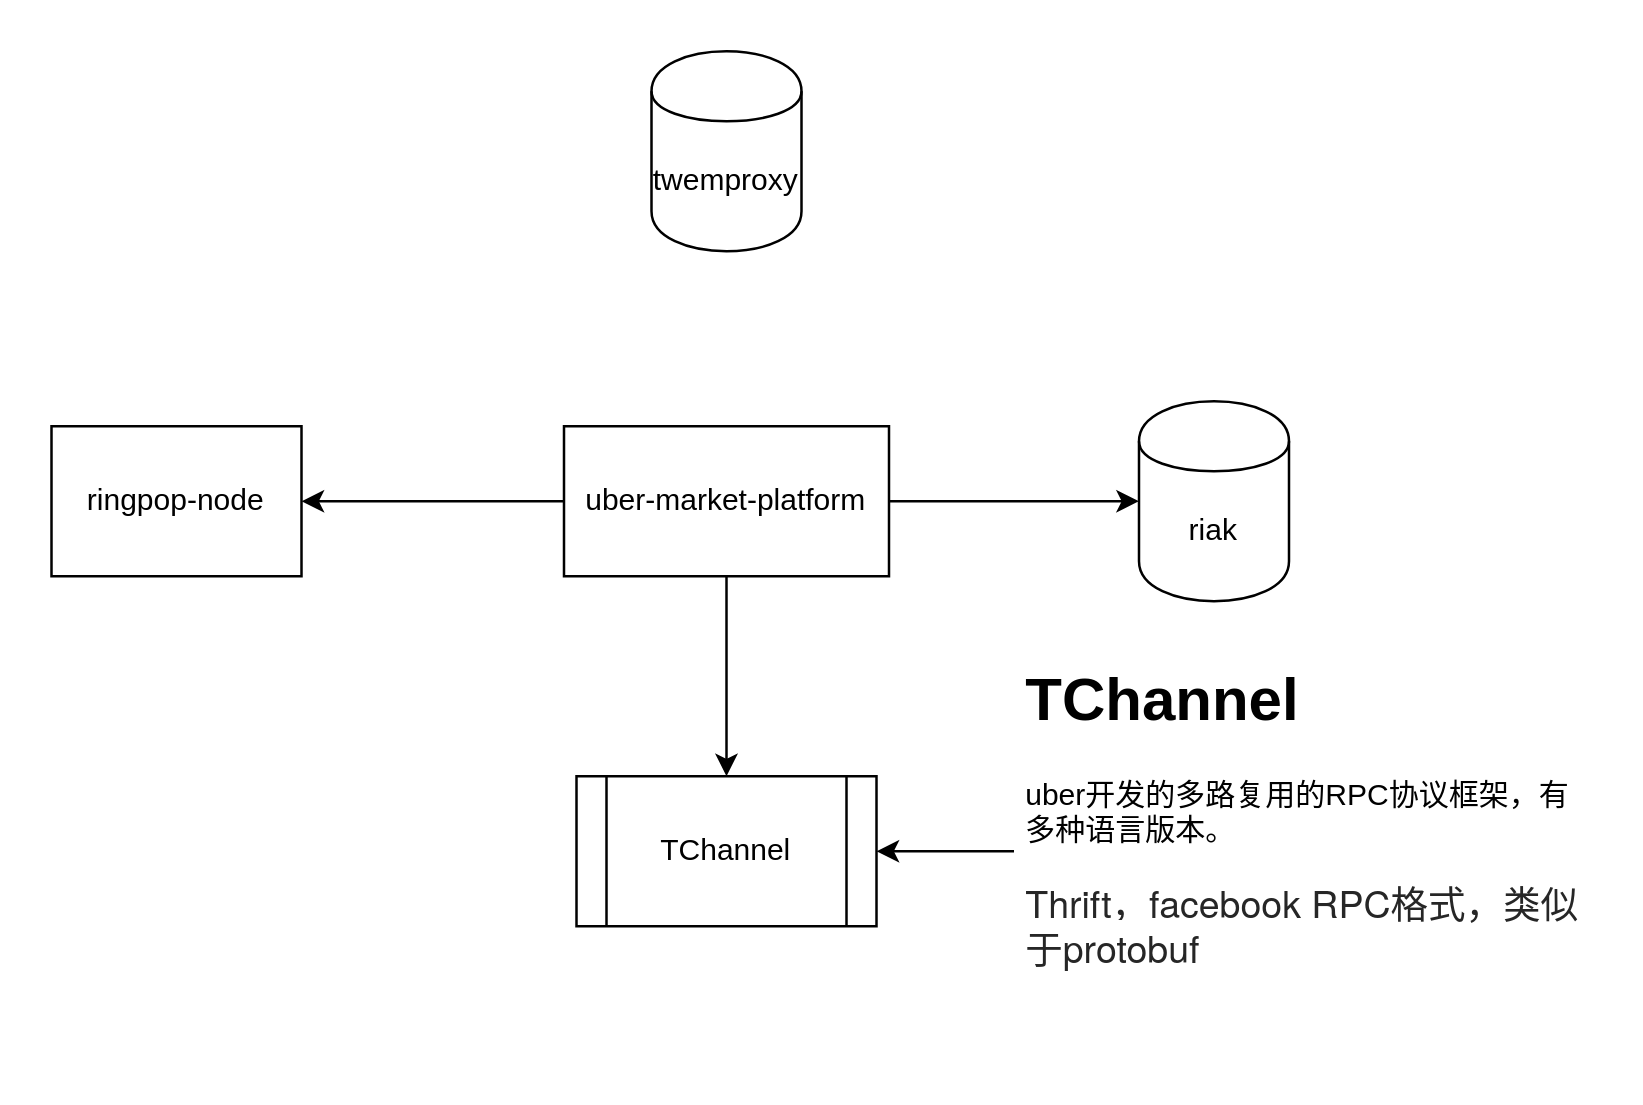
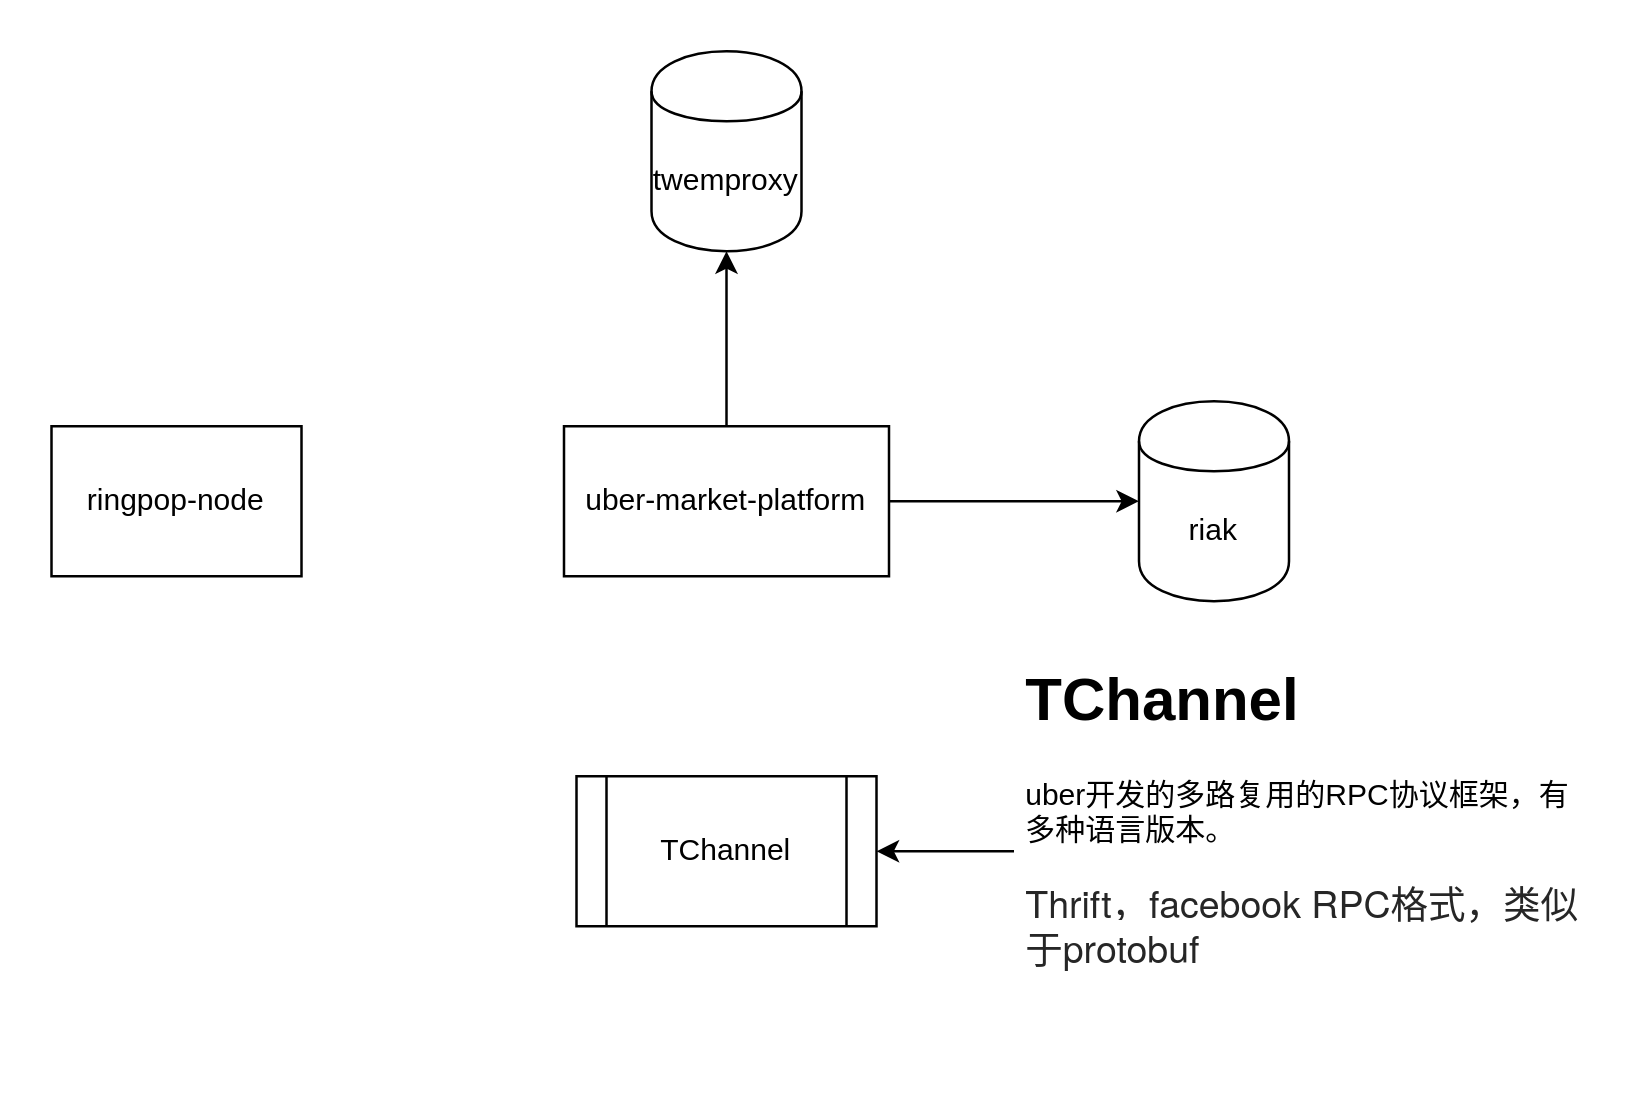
none -> (726, 347)
(440, 501) -> none
(726, 668) -> none
